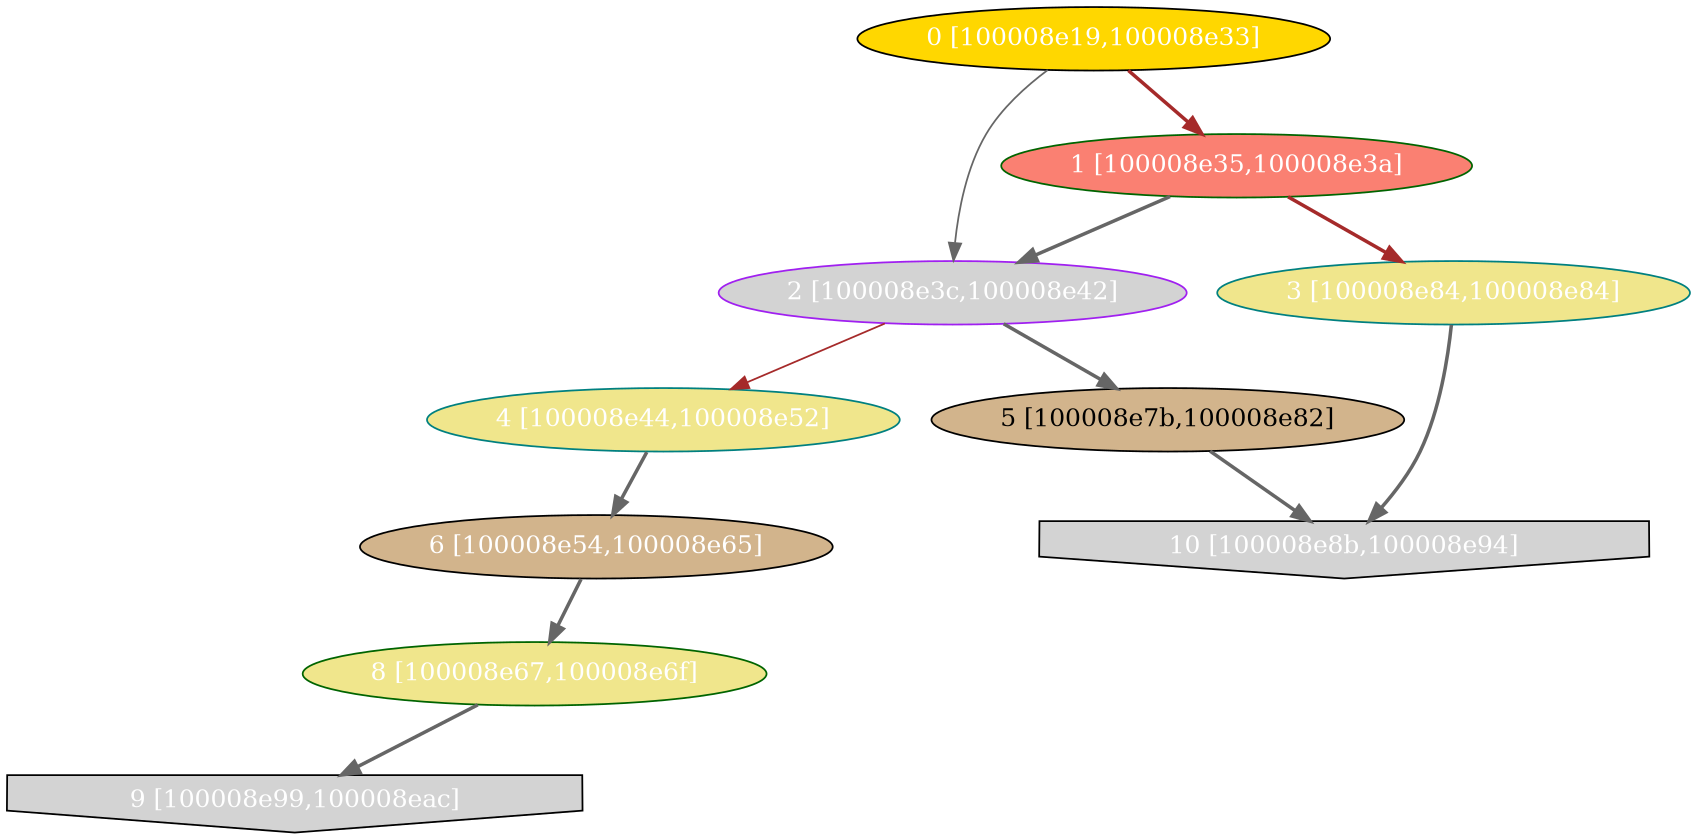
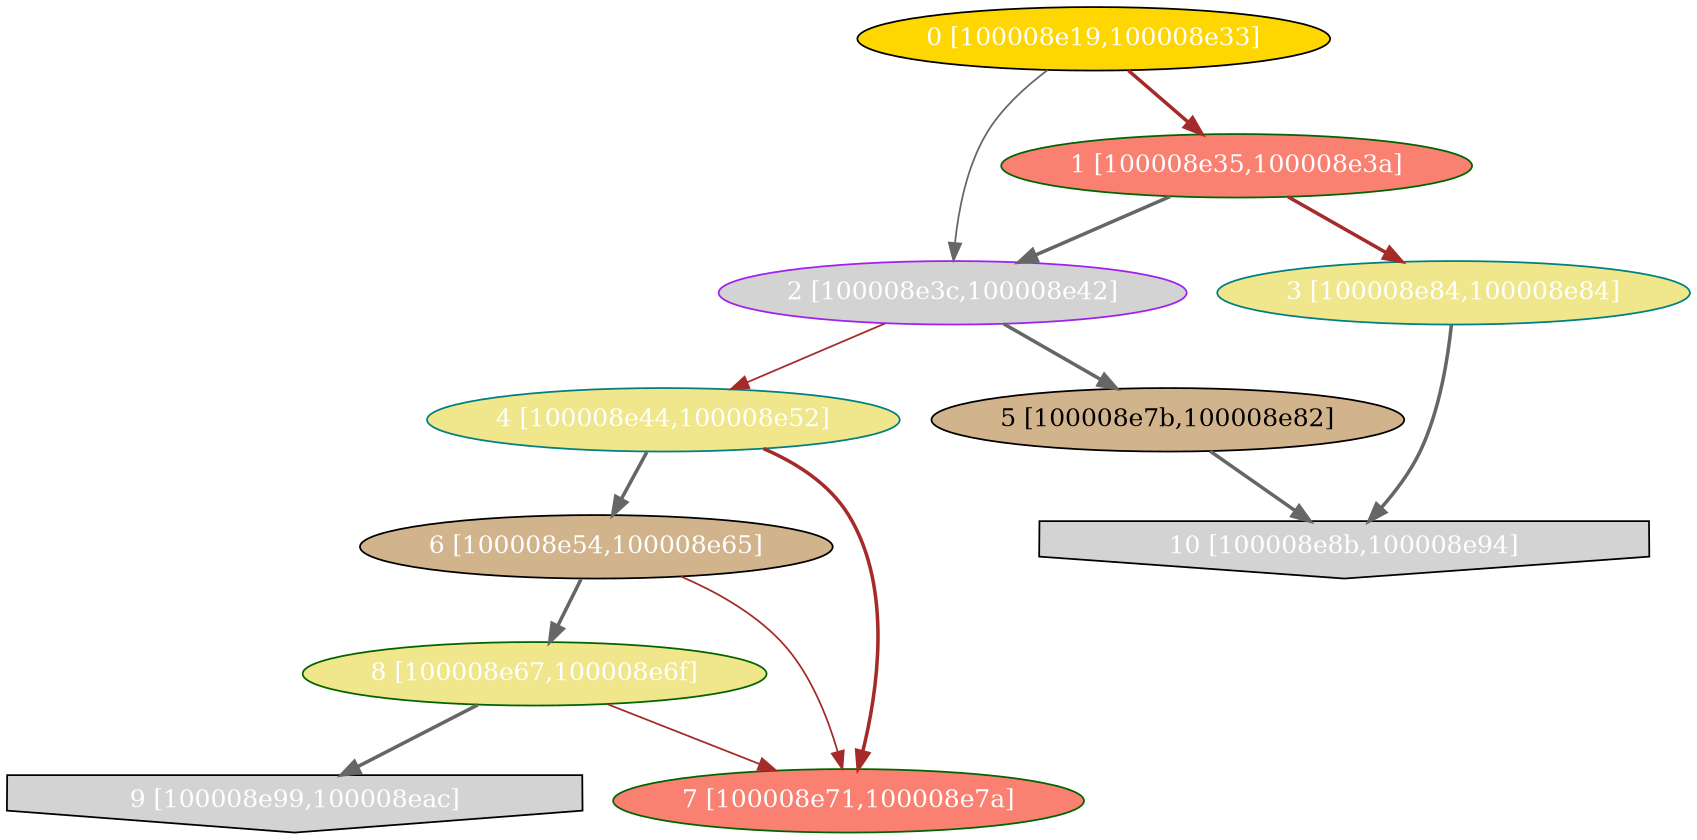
none -> (849, 801)
